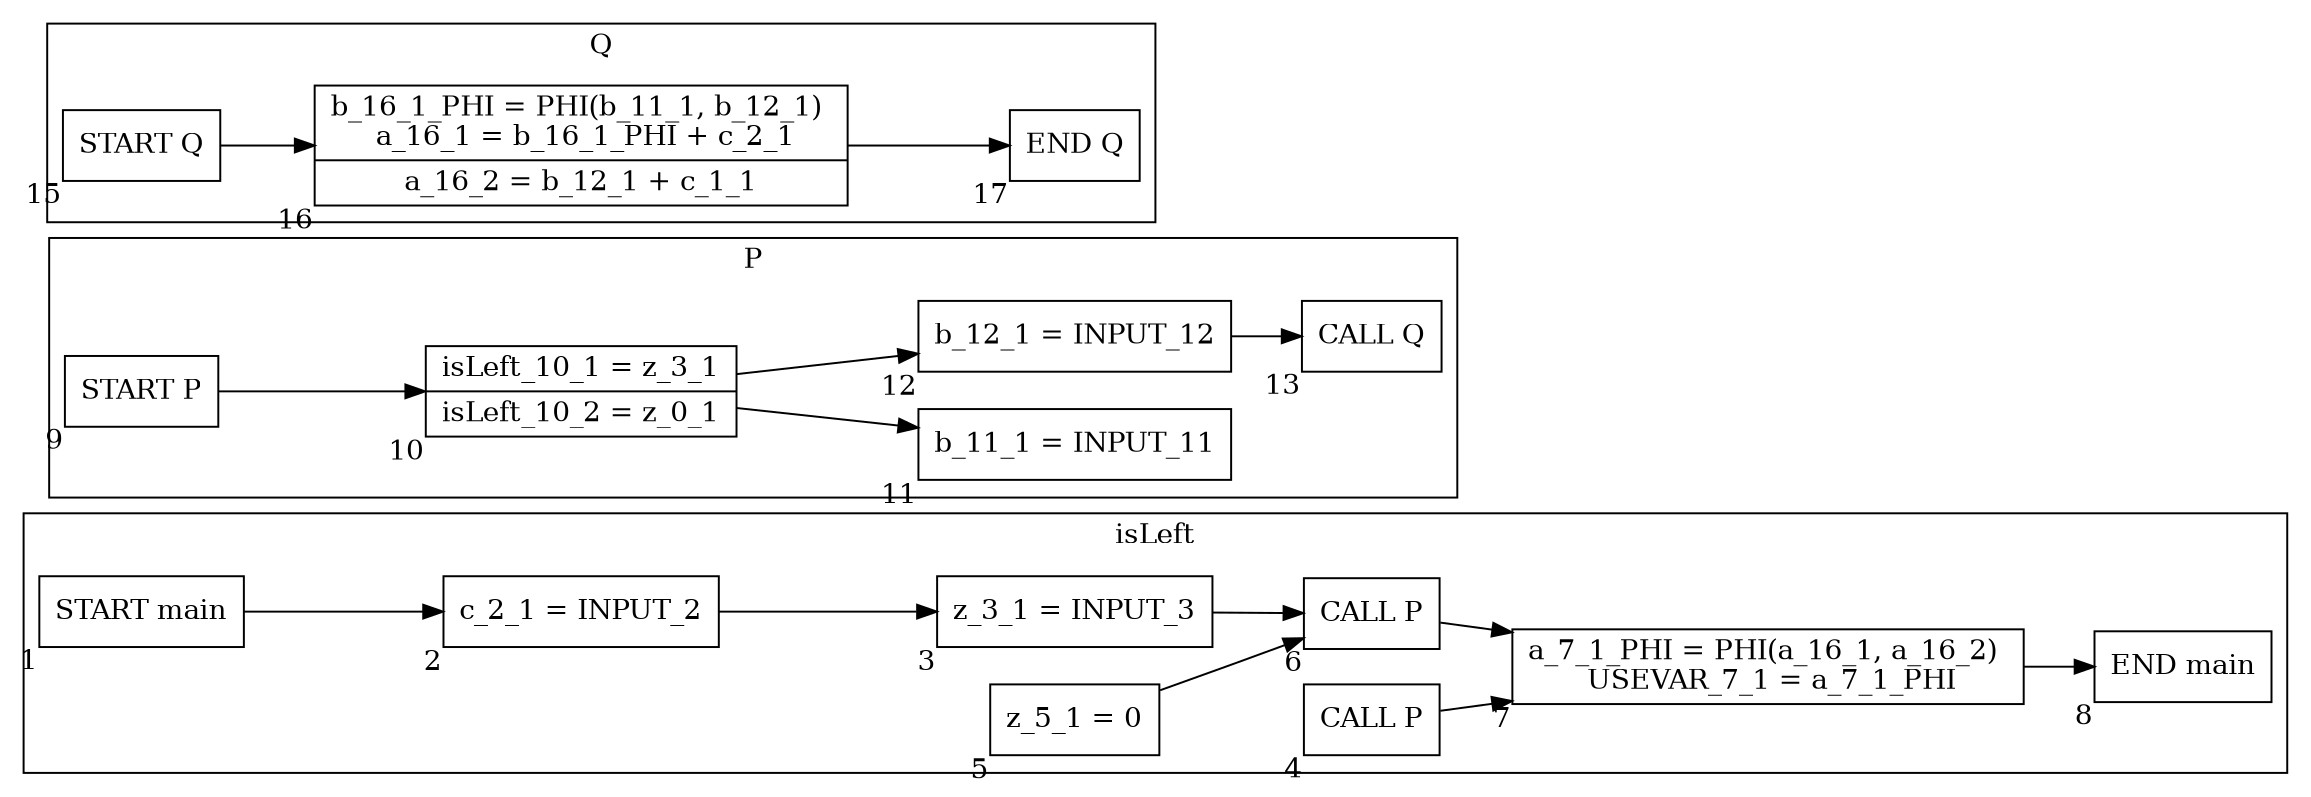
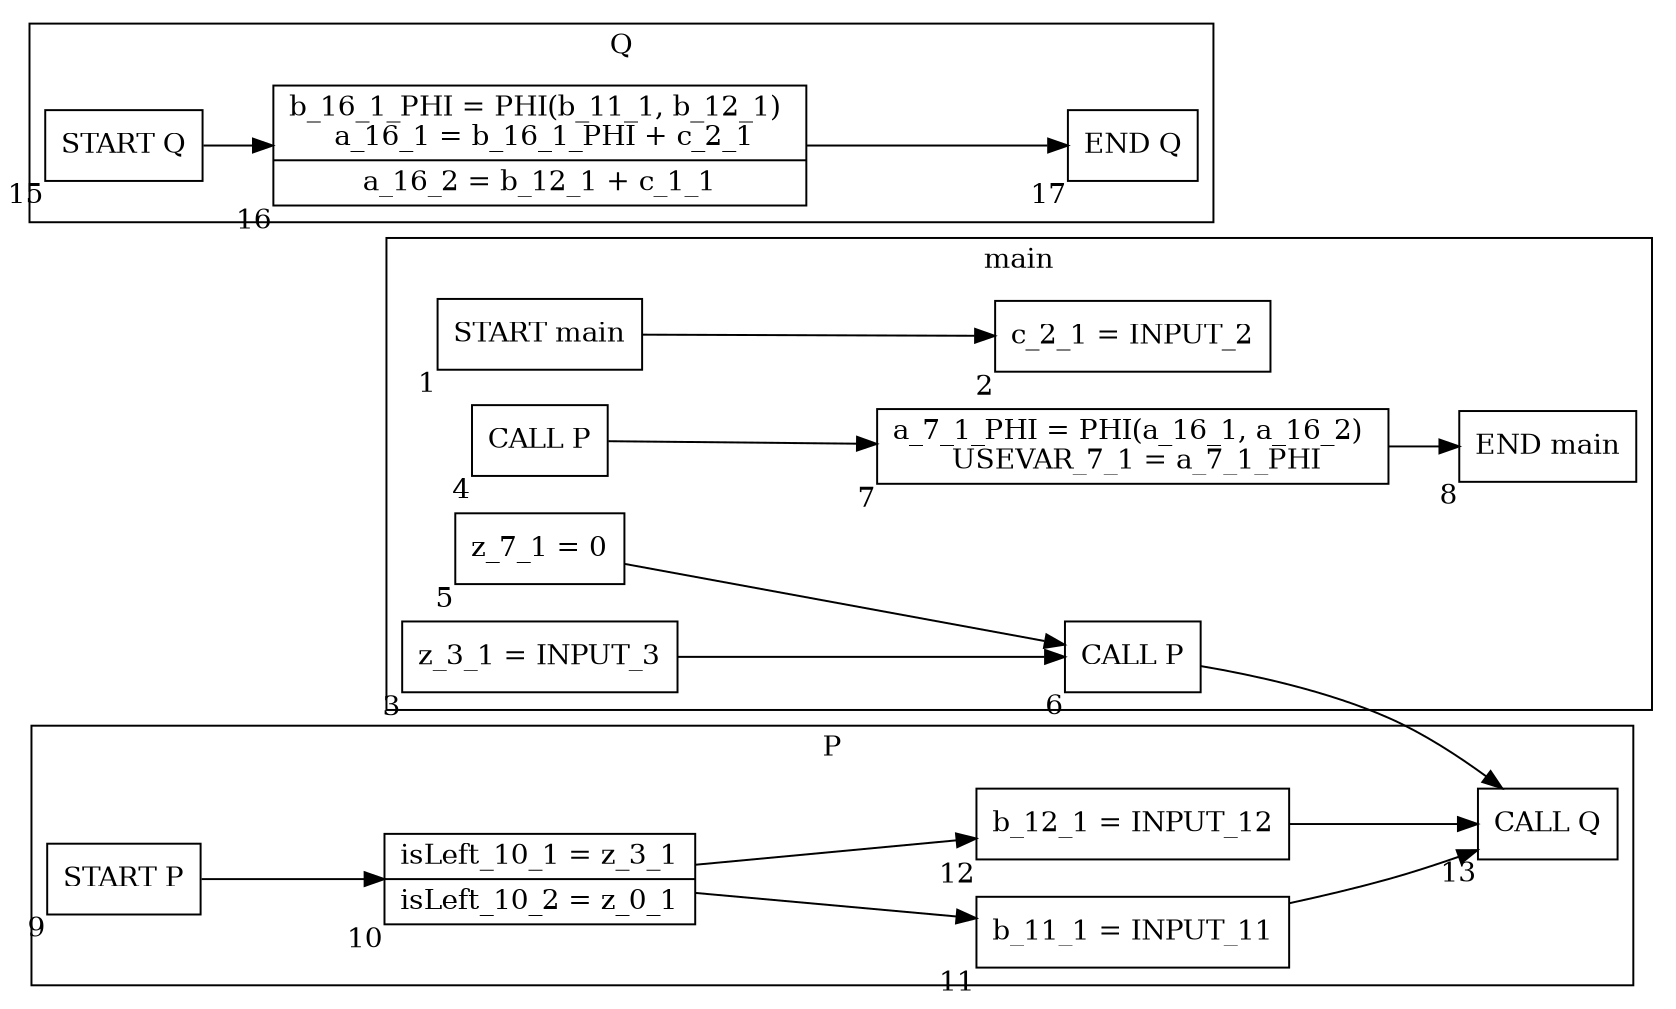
(1155, 536) -> (1019, 261)
(818, 612) -> none
(1466, 626) -> (1329, 696)
(1075, 720) -> (540, 549)
none -> (1375, 883)
